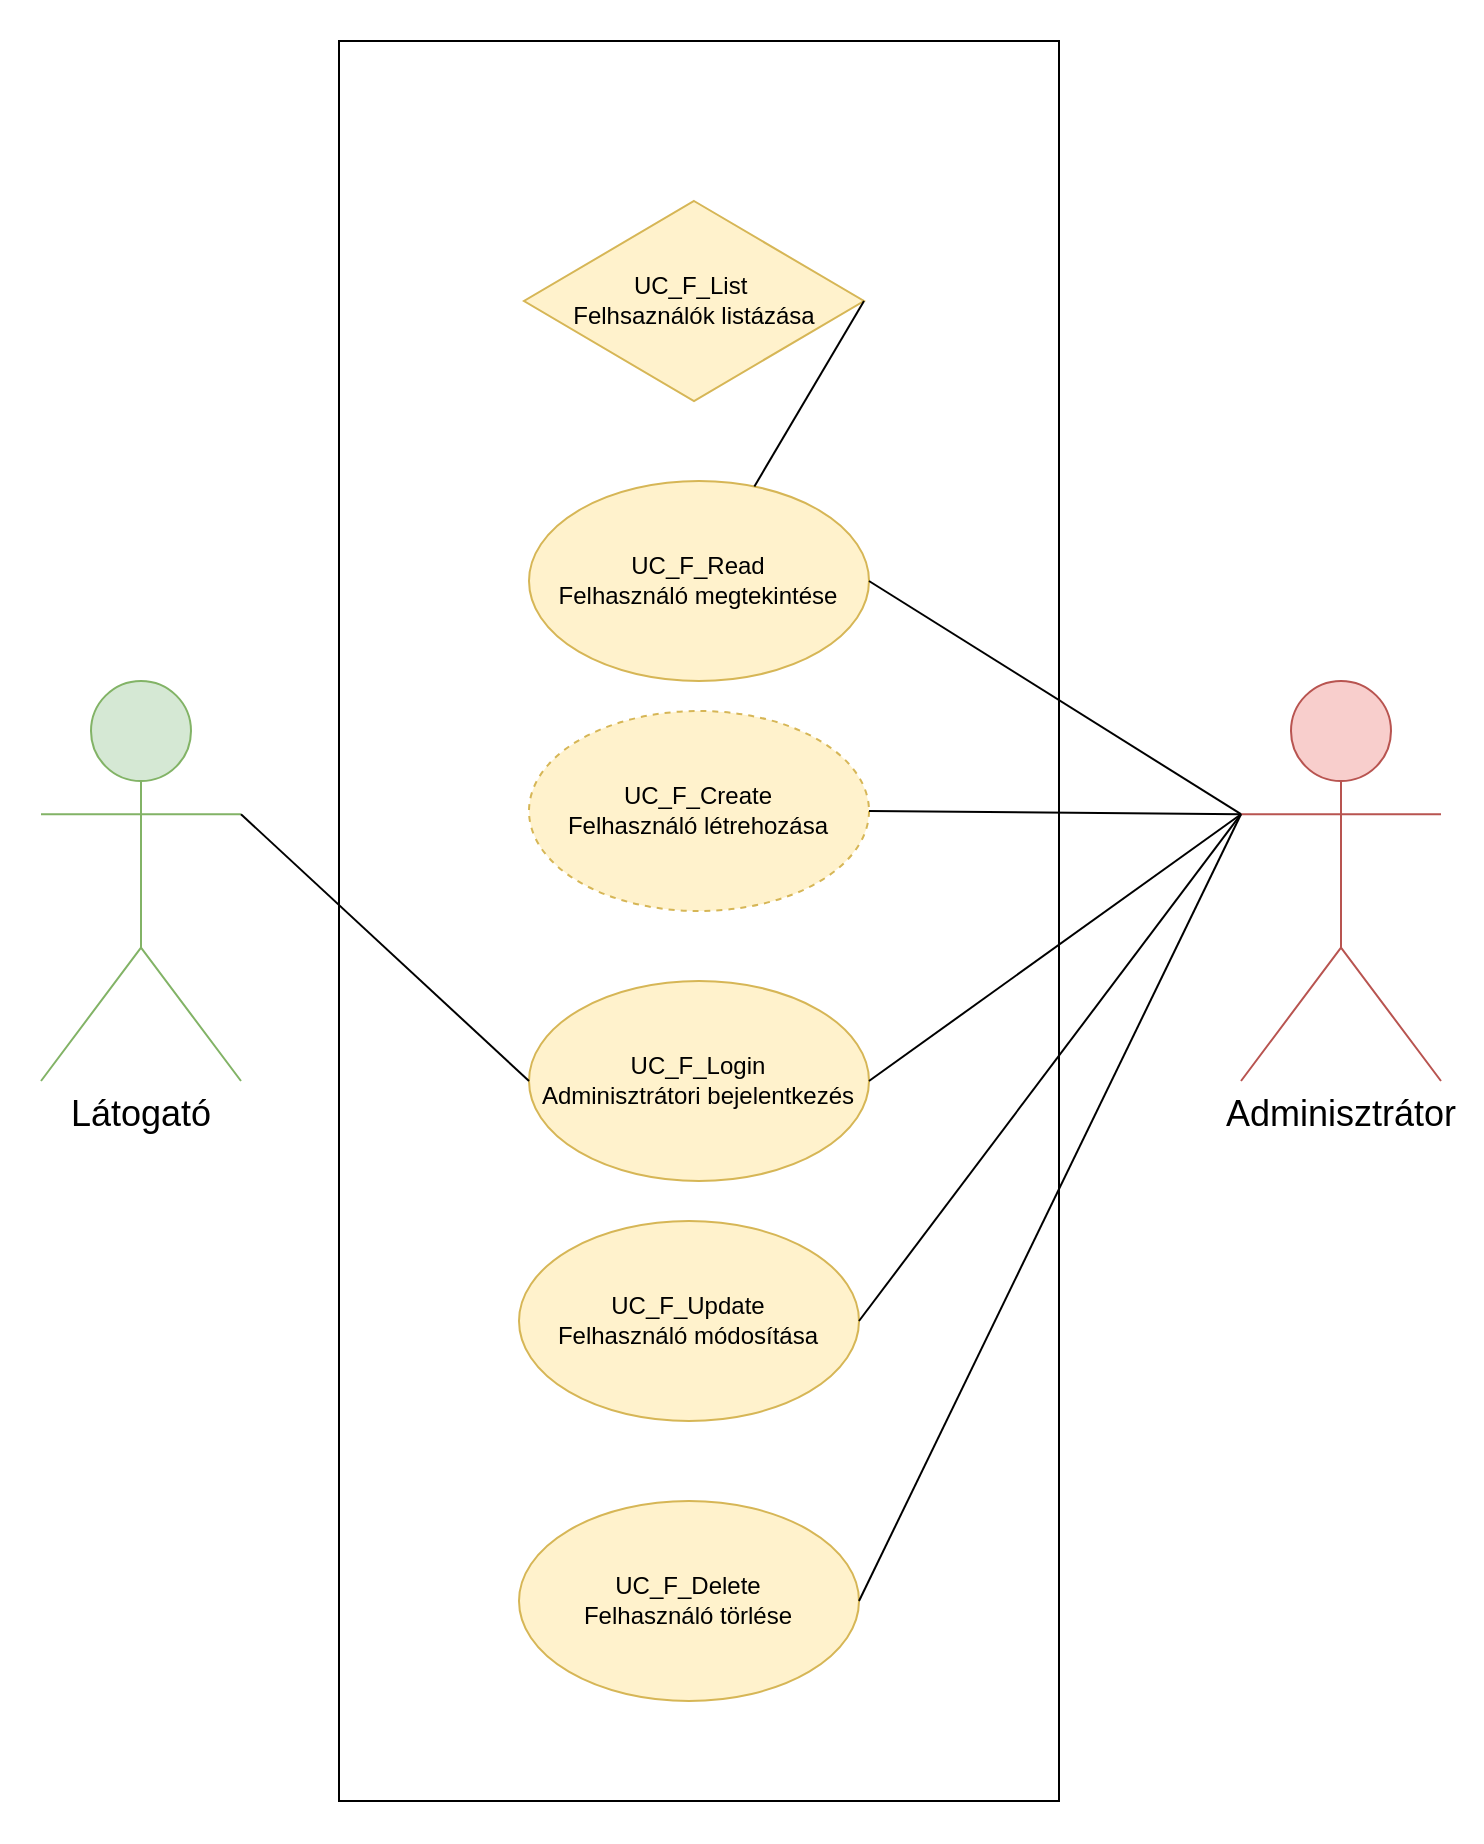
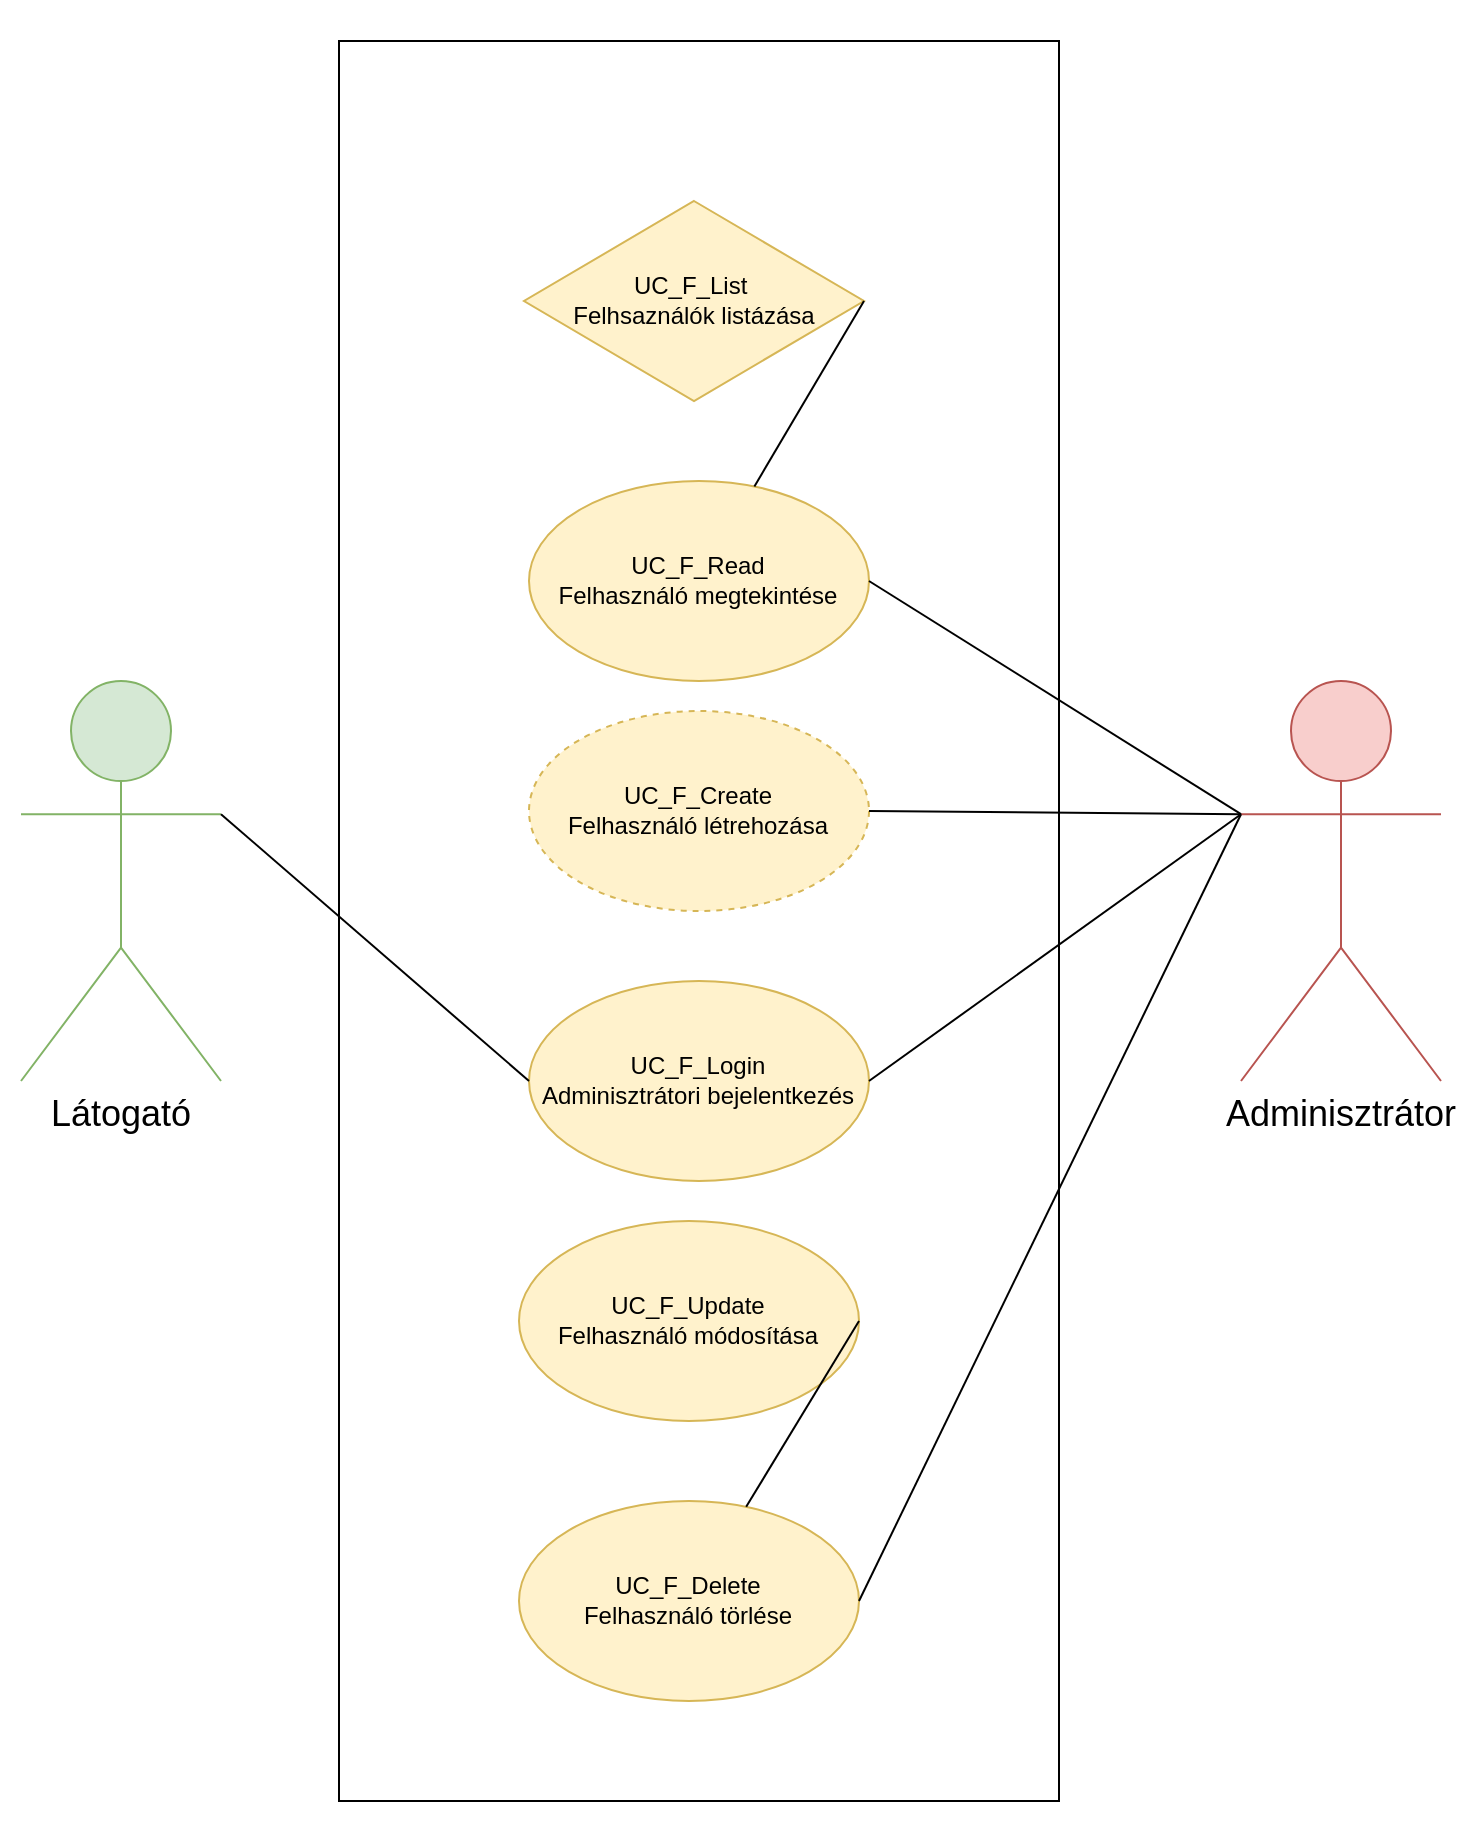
(141, 881) -> (121, 881)
(1044, 1076) -> (803, 1413)
